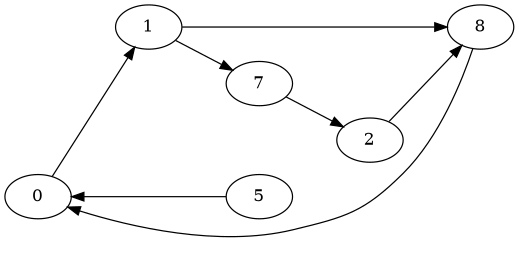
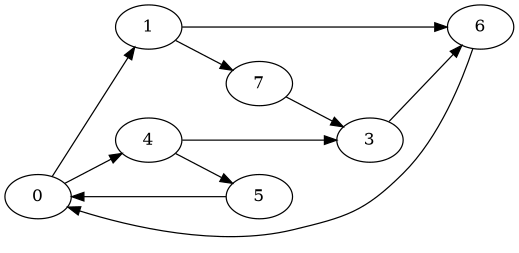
(481, 27) -> (481, 27)
none -> (149, 140)
(370, 140) -> (370, 140)
